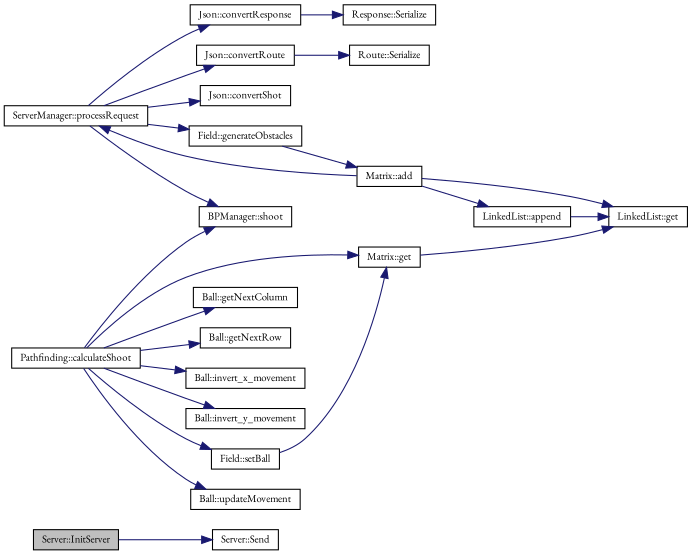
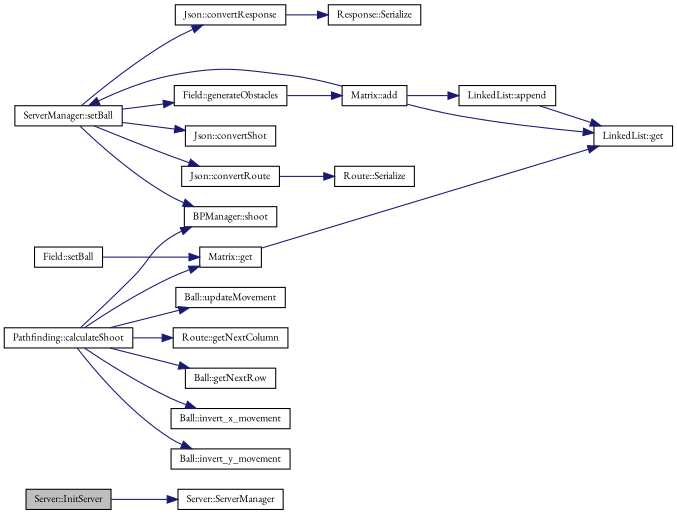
(76, 116) -> (69, 116)
(245, 298) -> (231, 338)
(142, 411) -> none
(245, 540) -> (231, 499)
